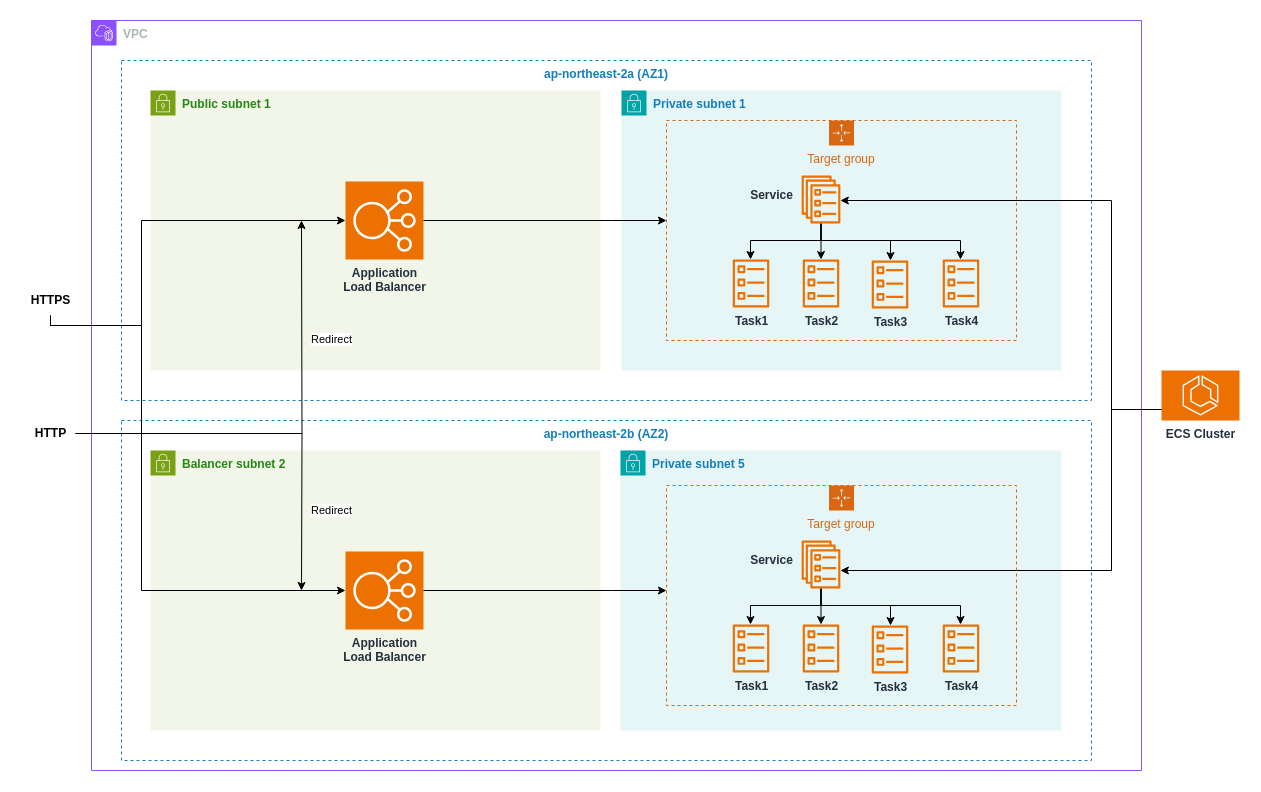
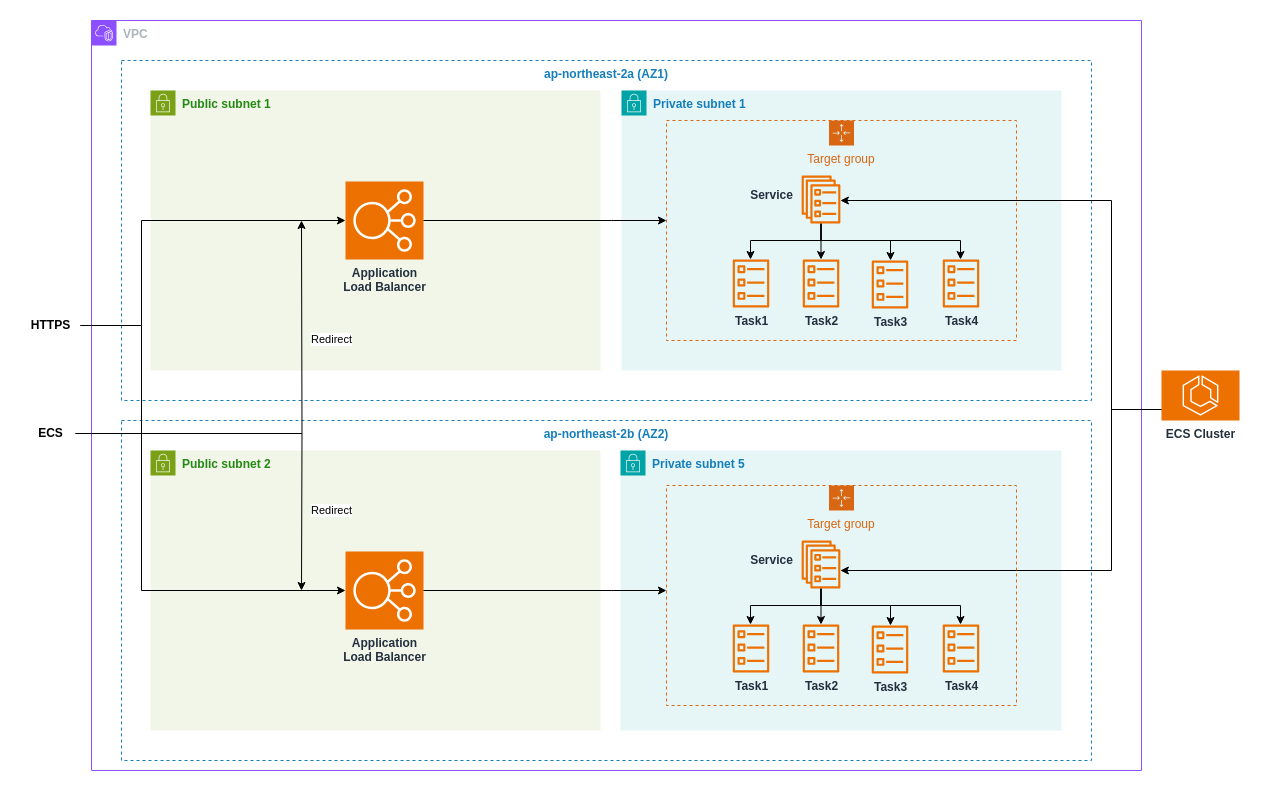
(51, 301) -> (51, 326)
(51, 434) -> (51, 434)
(235, 465) -> (227, 465)
